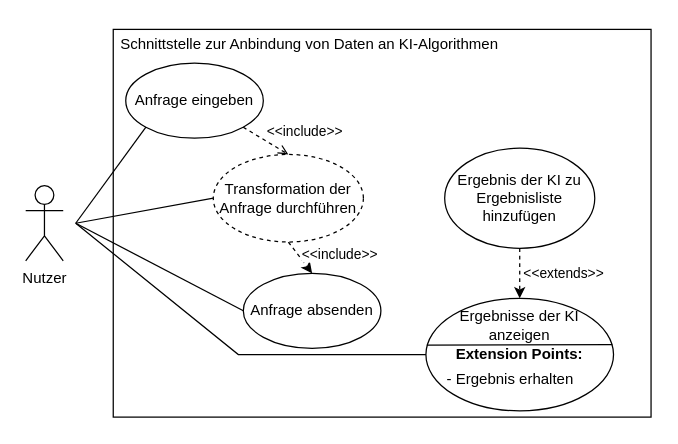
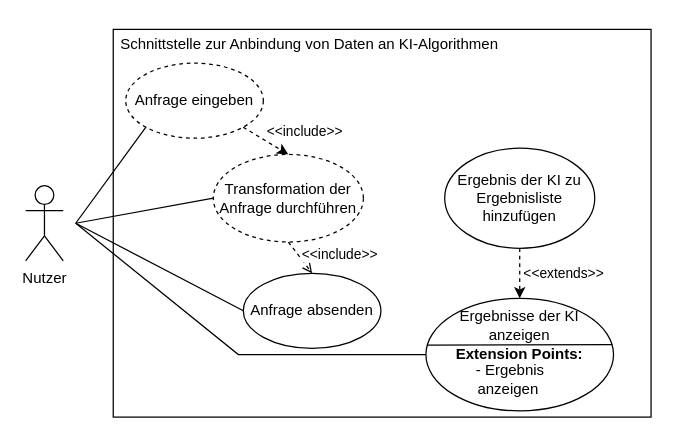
(194, 101) -> (194, 101)
(281, 150) -> (280, 149)
(306, 265) -> (307, 267)
(508, 379) -> (508, 379)
